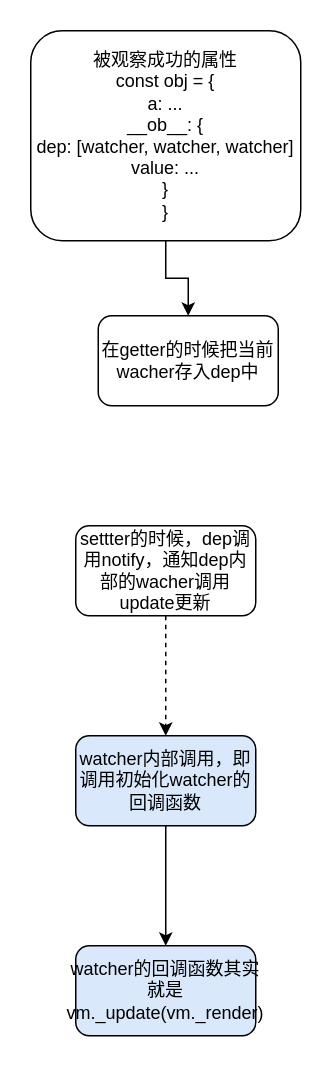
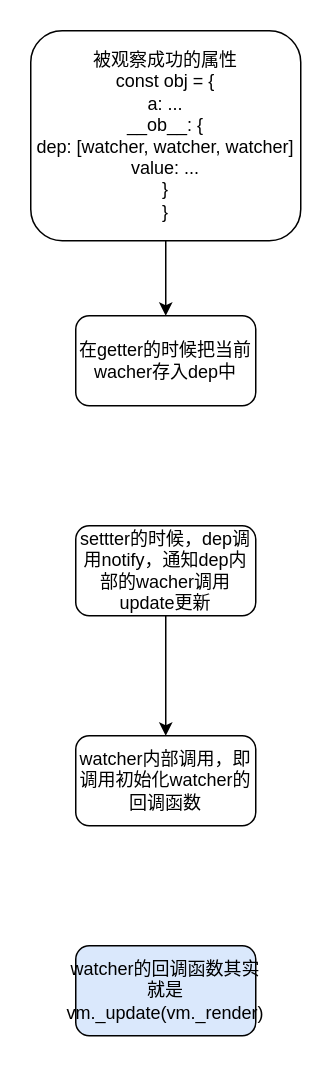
(188, 361) -> (166, 361)
(166, 671) -> (166, 671)
(166, 781) -> (166, 781)
(166, 881) -> none
